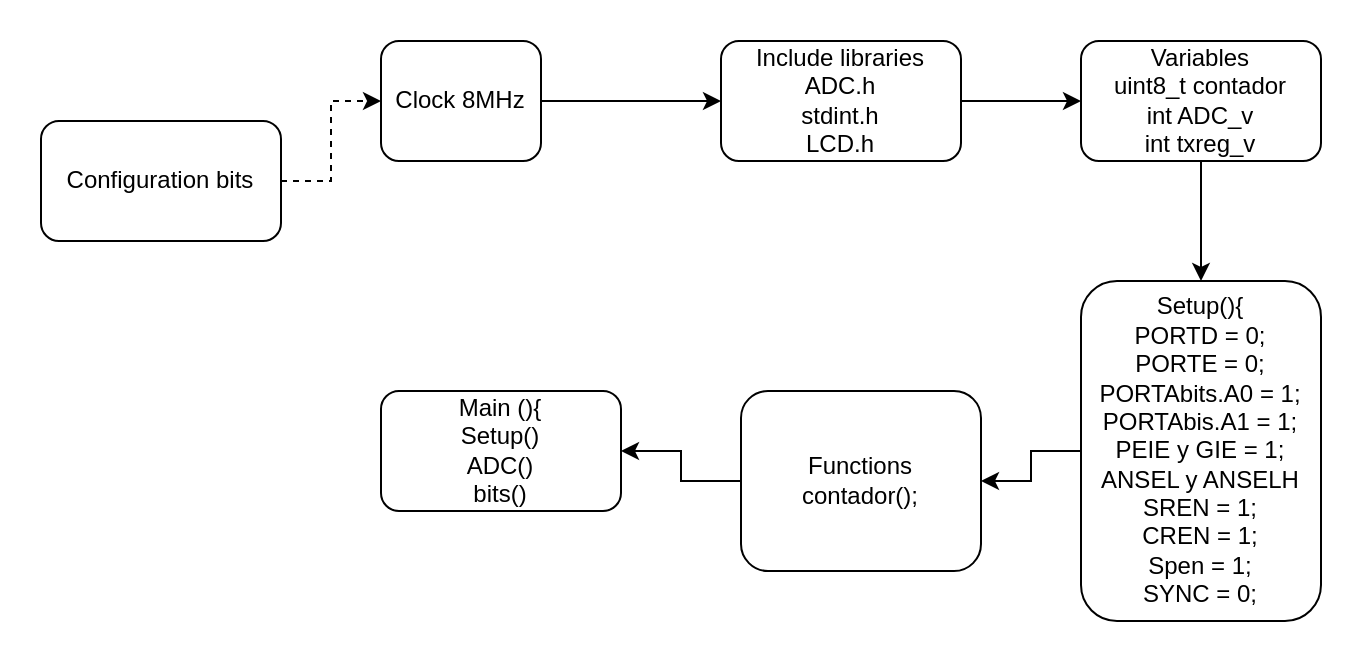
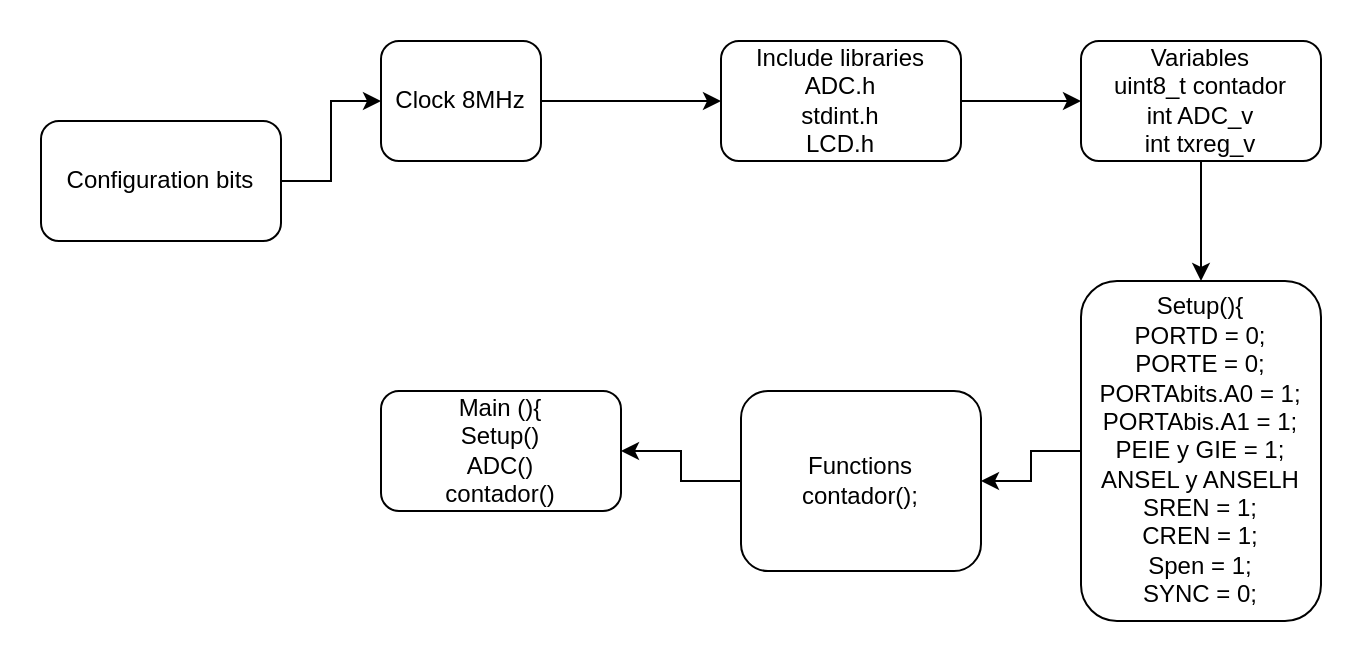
(331, 146) -> (331, 146)
(501, 451) -> (501, 451)
